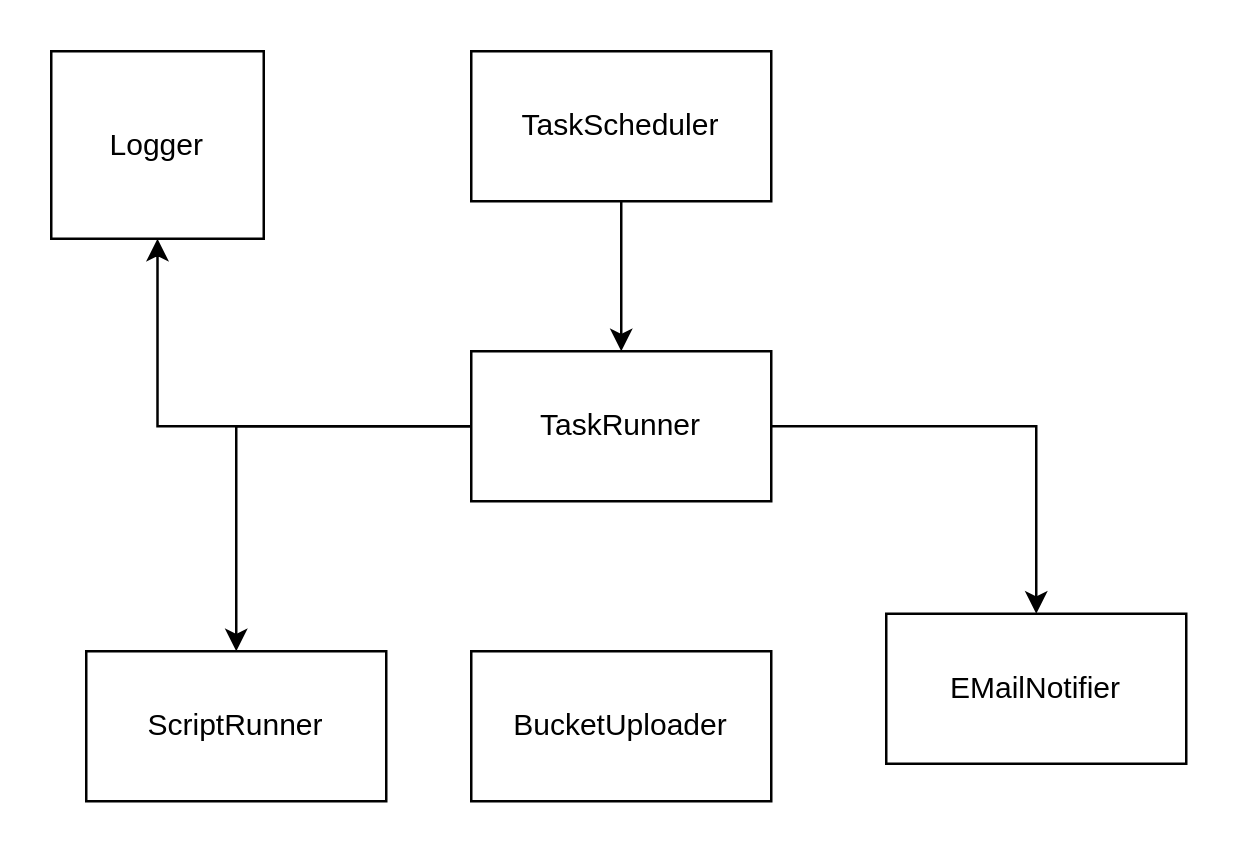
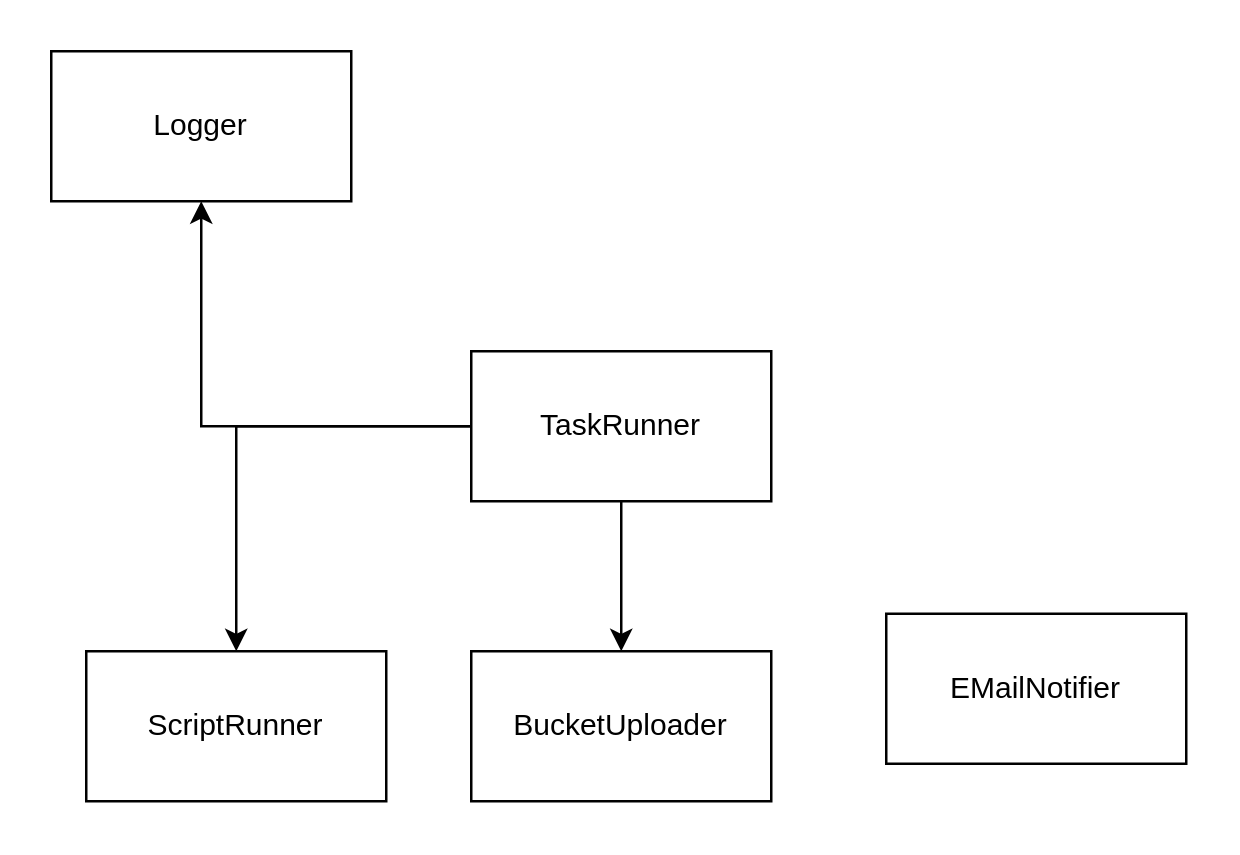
(621, 126) -> none
(158, 145) -> (201, 126)
(621, 268) -> none
(989, 426) -> (621, 568)
